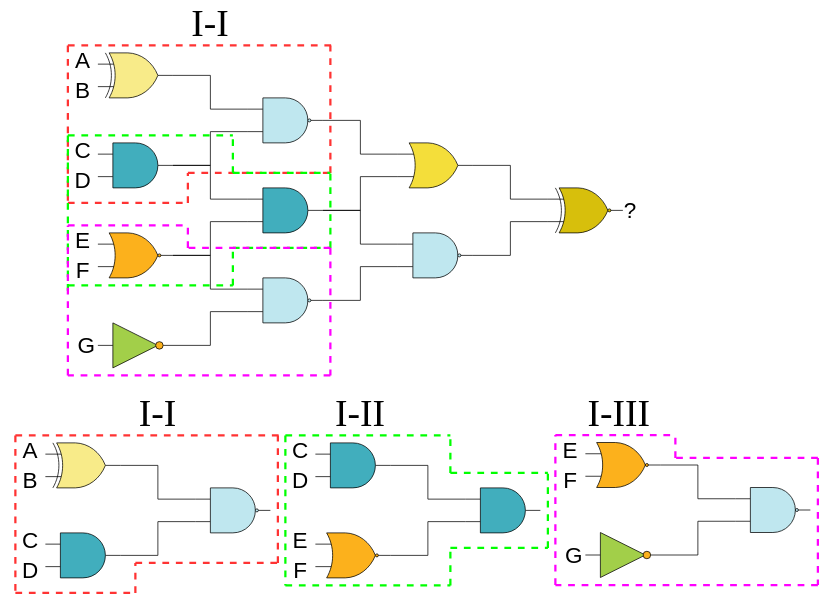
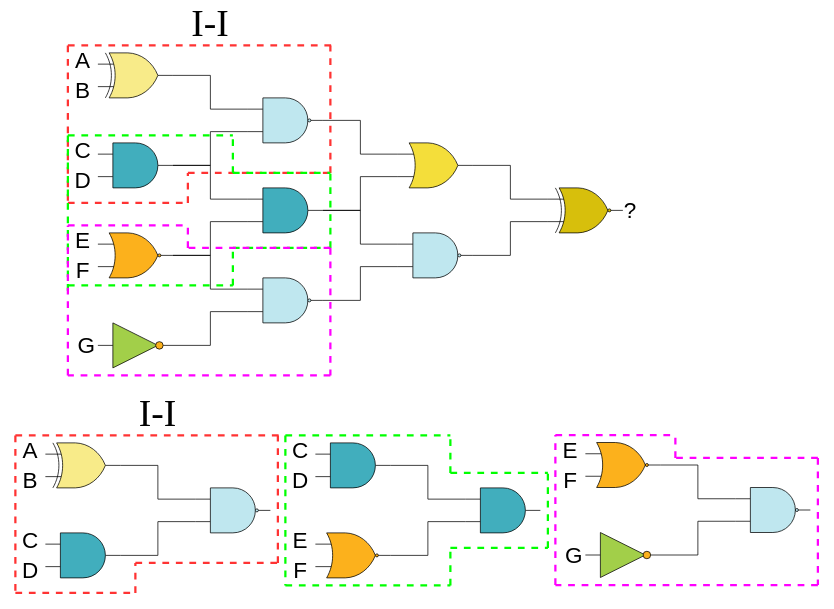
(360, 413) -> none
(619, 413) -> none
